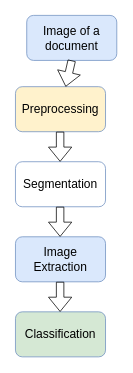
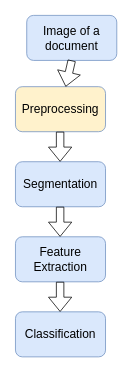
(60, 184) -> (60, 184)
(60, 259) -> (60, 259)
(60, 334) -> (60, 334)
